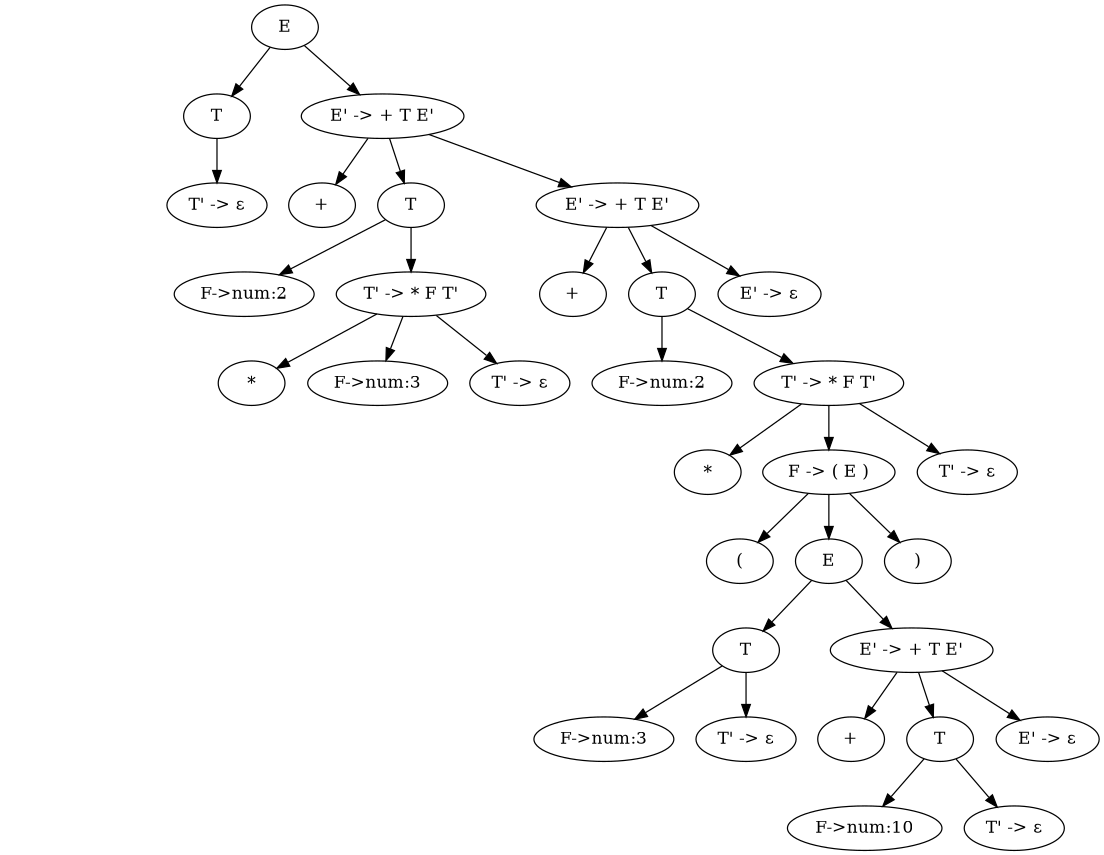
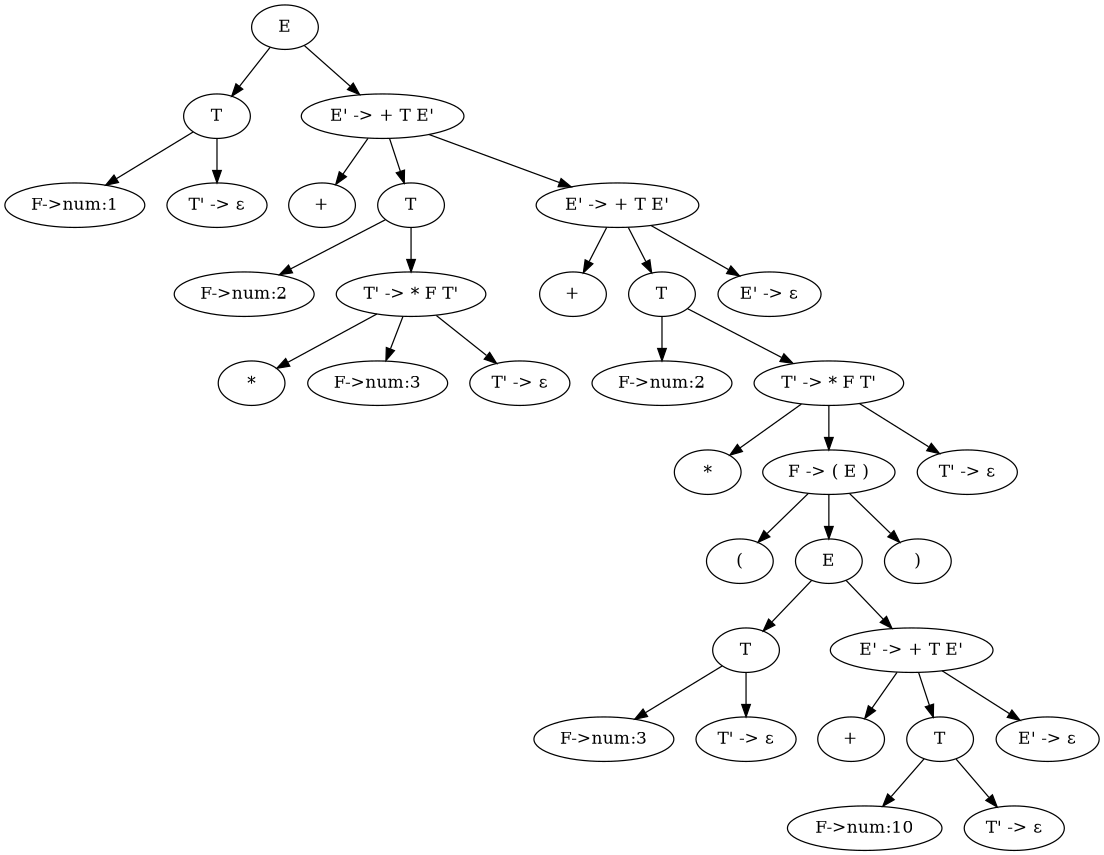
none -> (75, 205)
